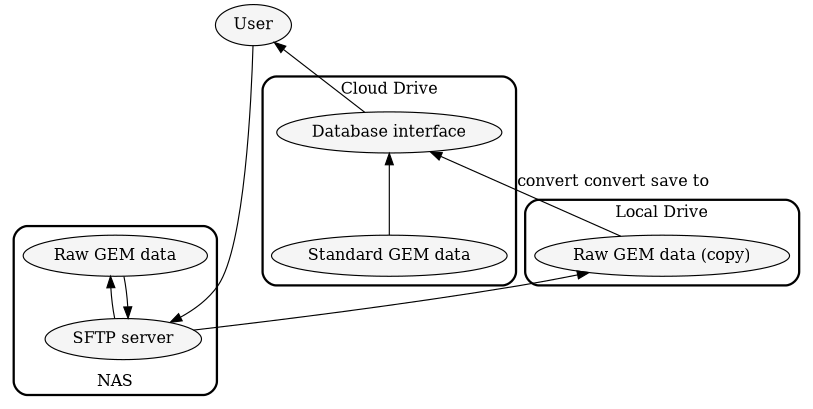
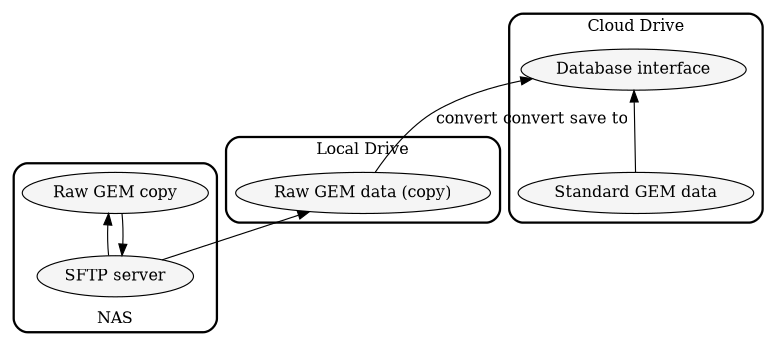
(253, 25) -> none
(115, 256) -> (115, 193)
